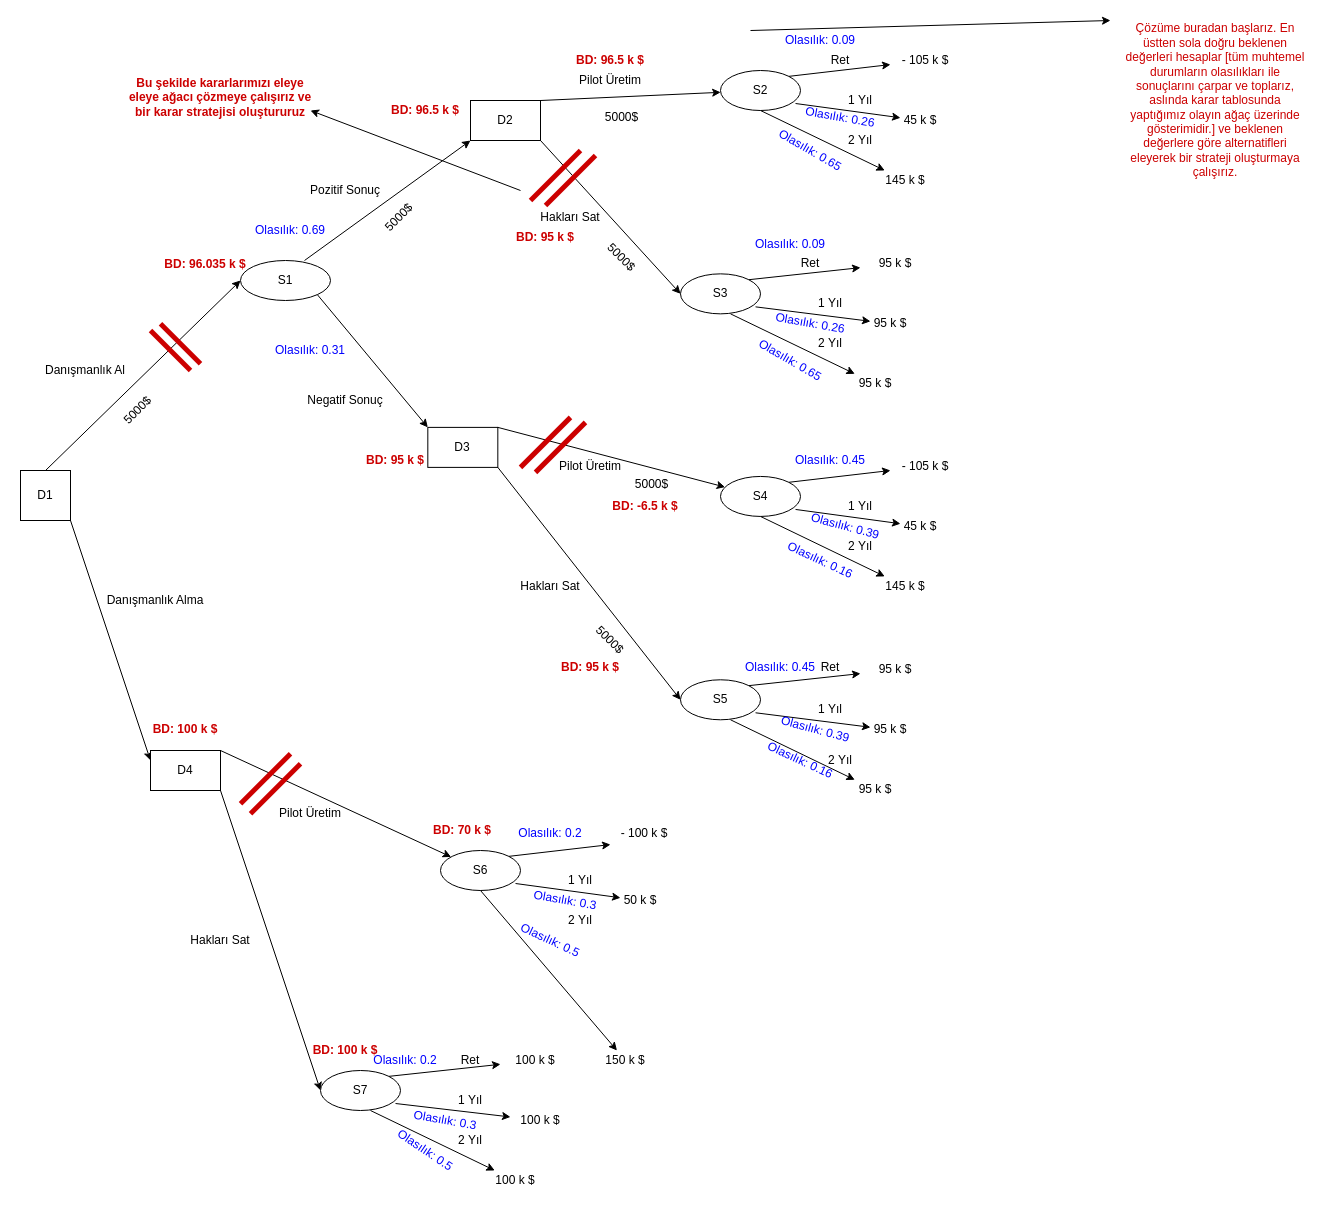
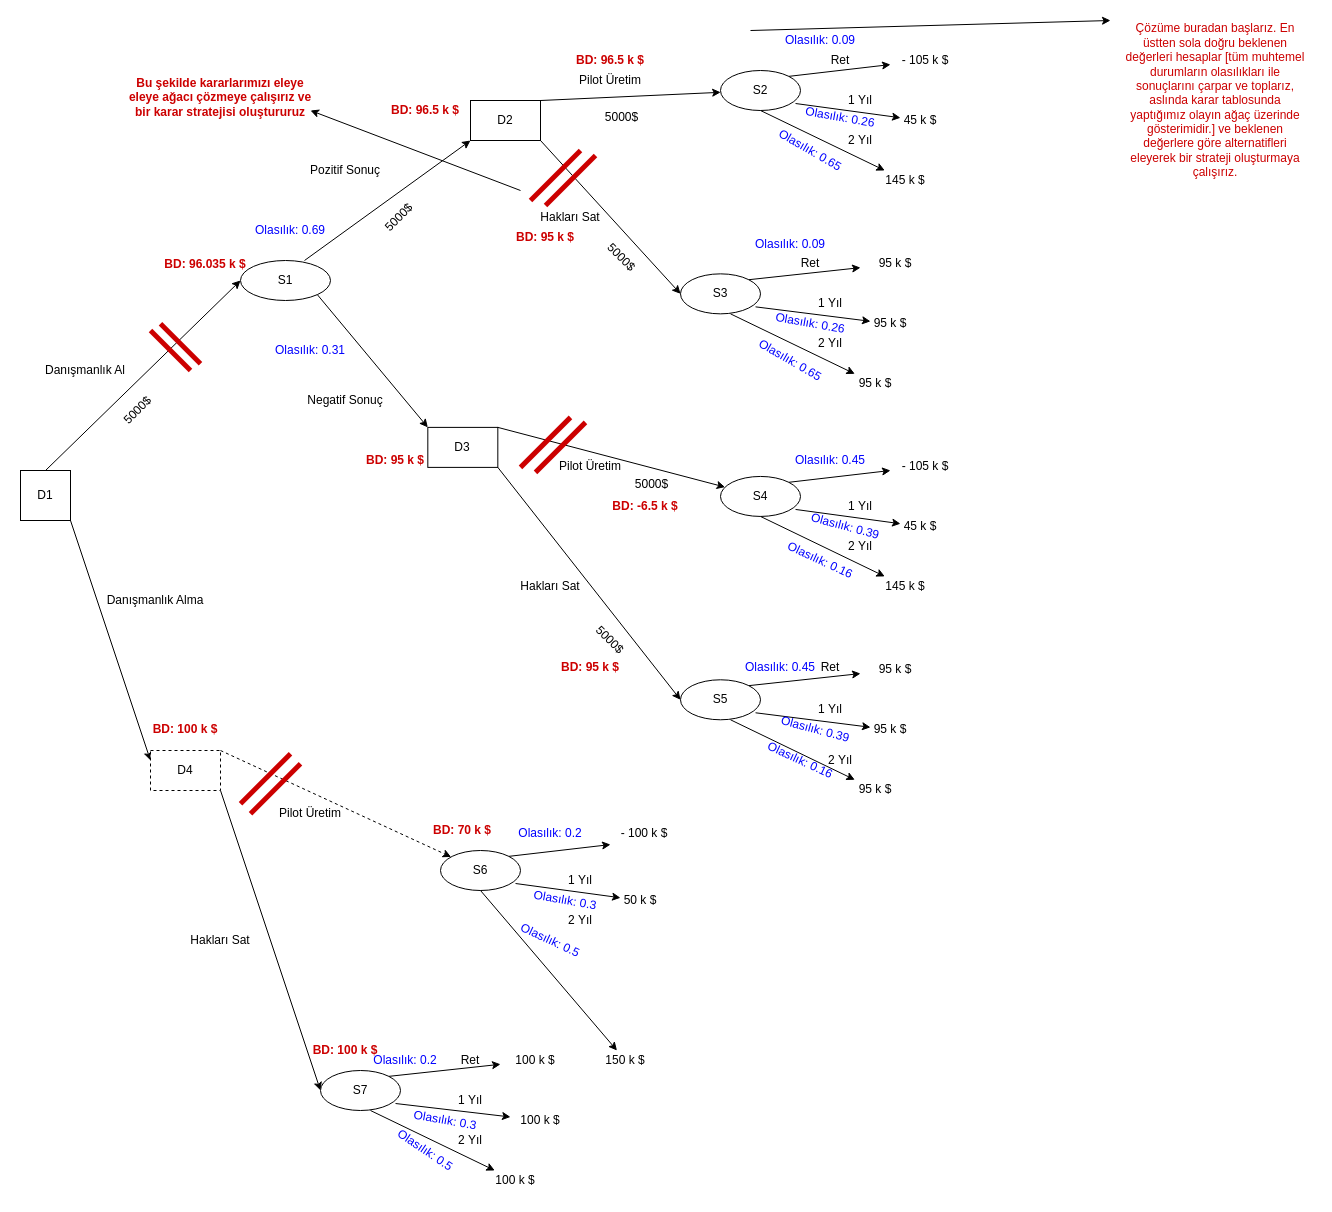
(346, 191) -> (346, 171)
(186, 771) -> (186, 771)
(332, 802) -> (332, 802)
